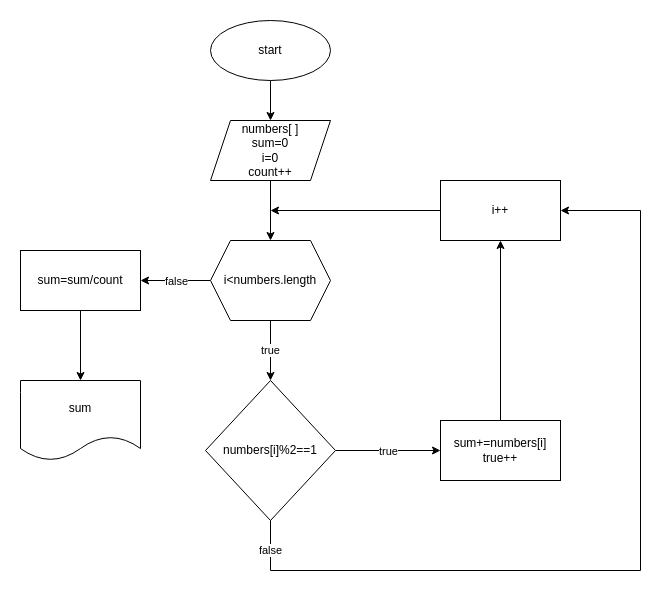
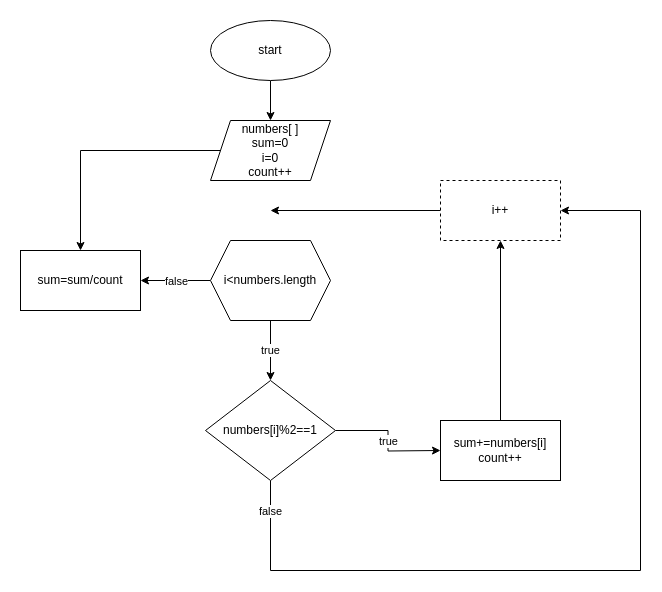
(271, 207) -> (105, 151)
(501, 211) -> (501, 211)
(81, 342) -> none
(81, 421) -> none
(271, 451) -> (271, 431)
(501, 451) -> (501, 451)
